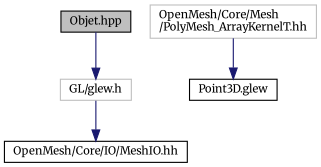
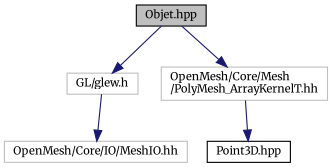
none -> (200, 43)
(233, 90) -> (249, 152)
(96, 152) -> (96, 152)
